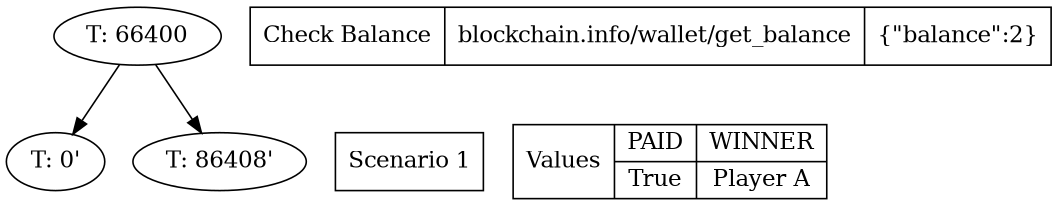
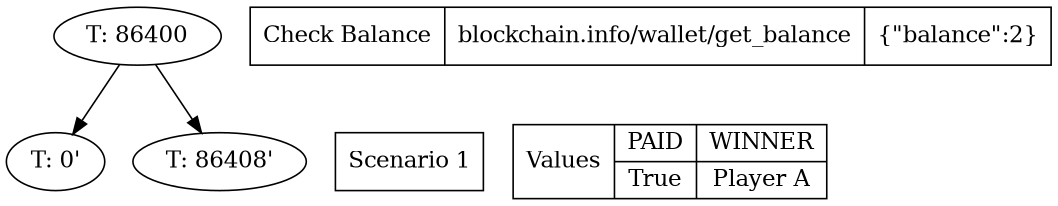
(138, 36) -> (138, 36)
